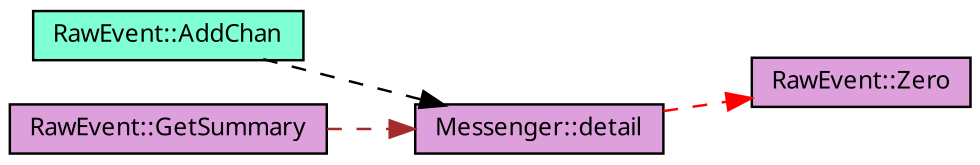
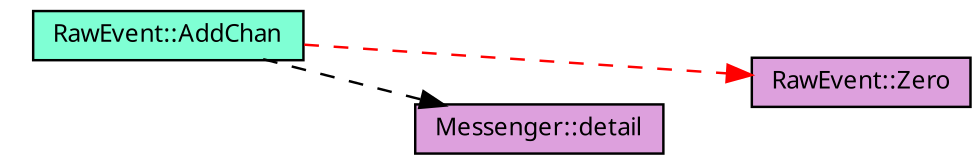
(695, 106) -> (515, 59)
(168, 129) -> none
